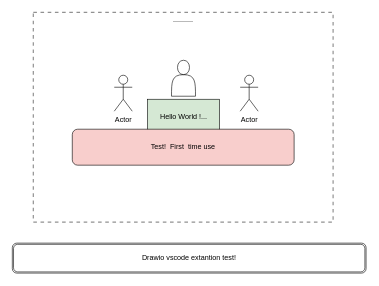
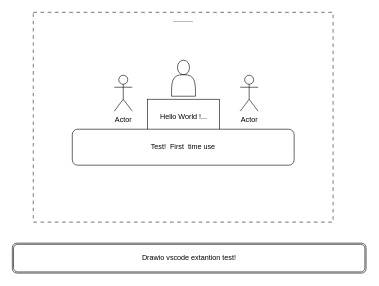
(184, 117) -> (184, 117)
(183, 147) -> (183, 147)
